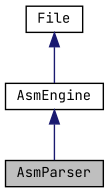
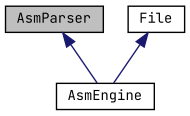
(54, 142) -> (84, 64)
